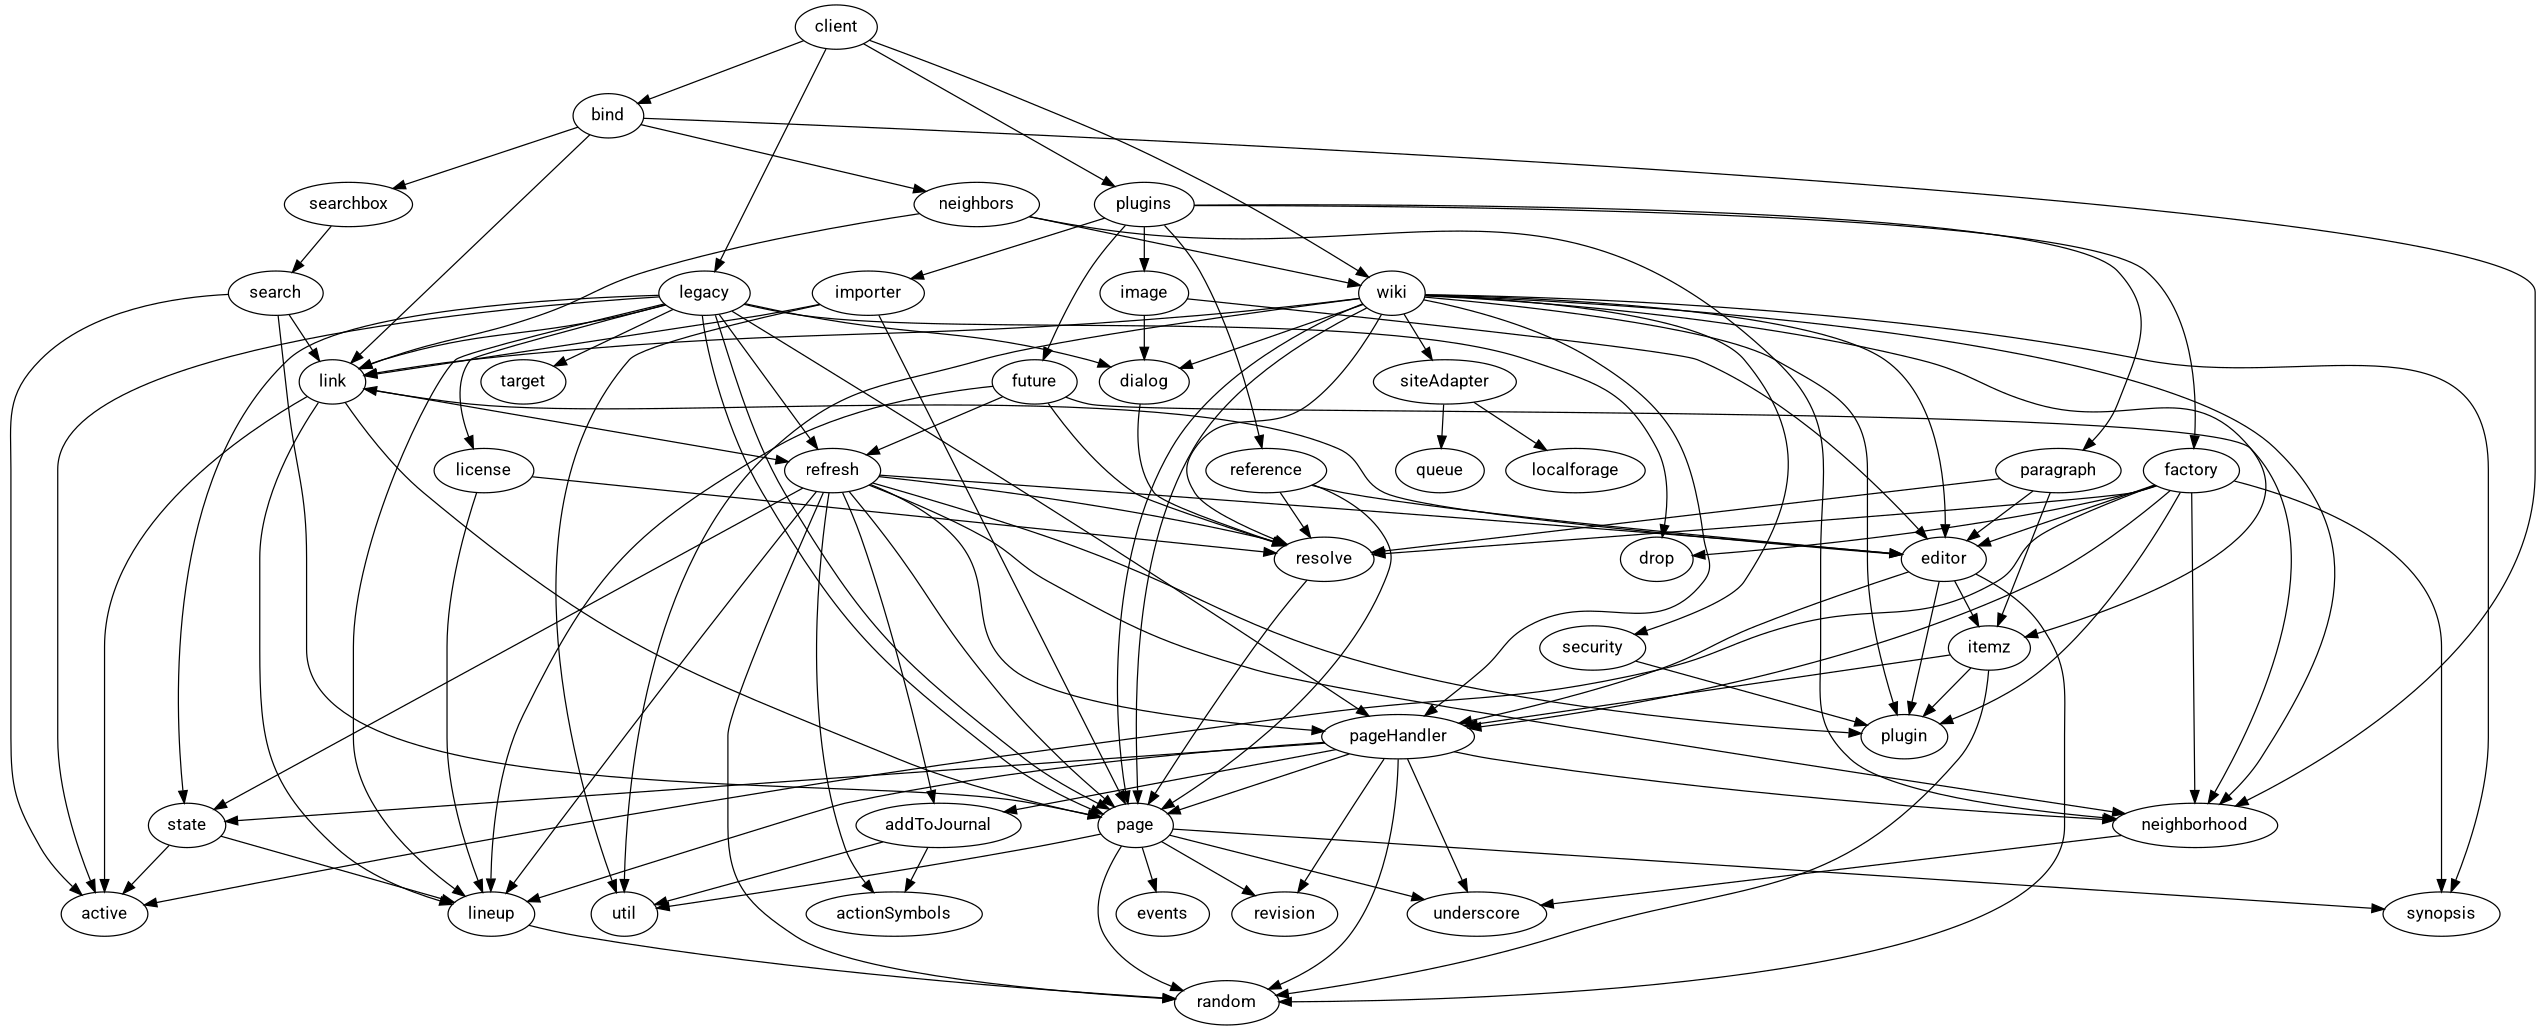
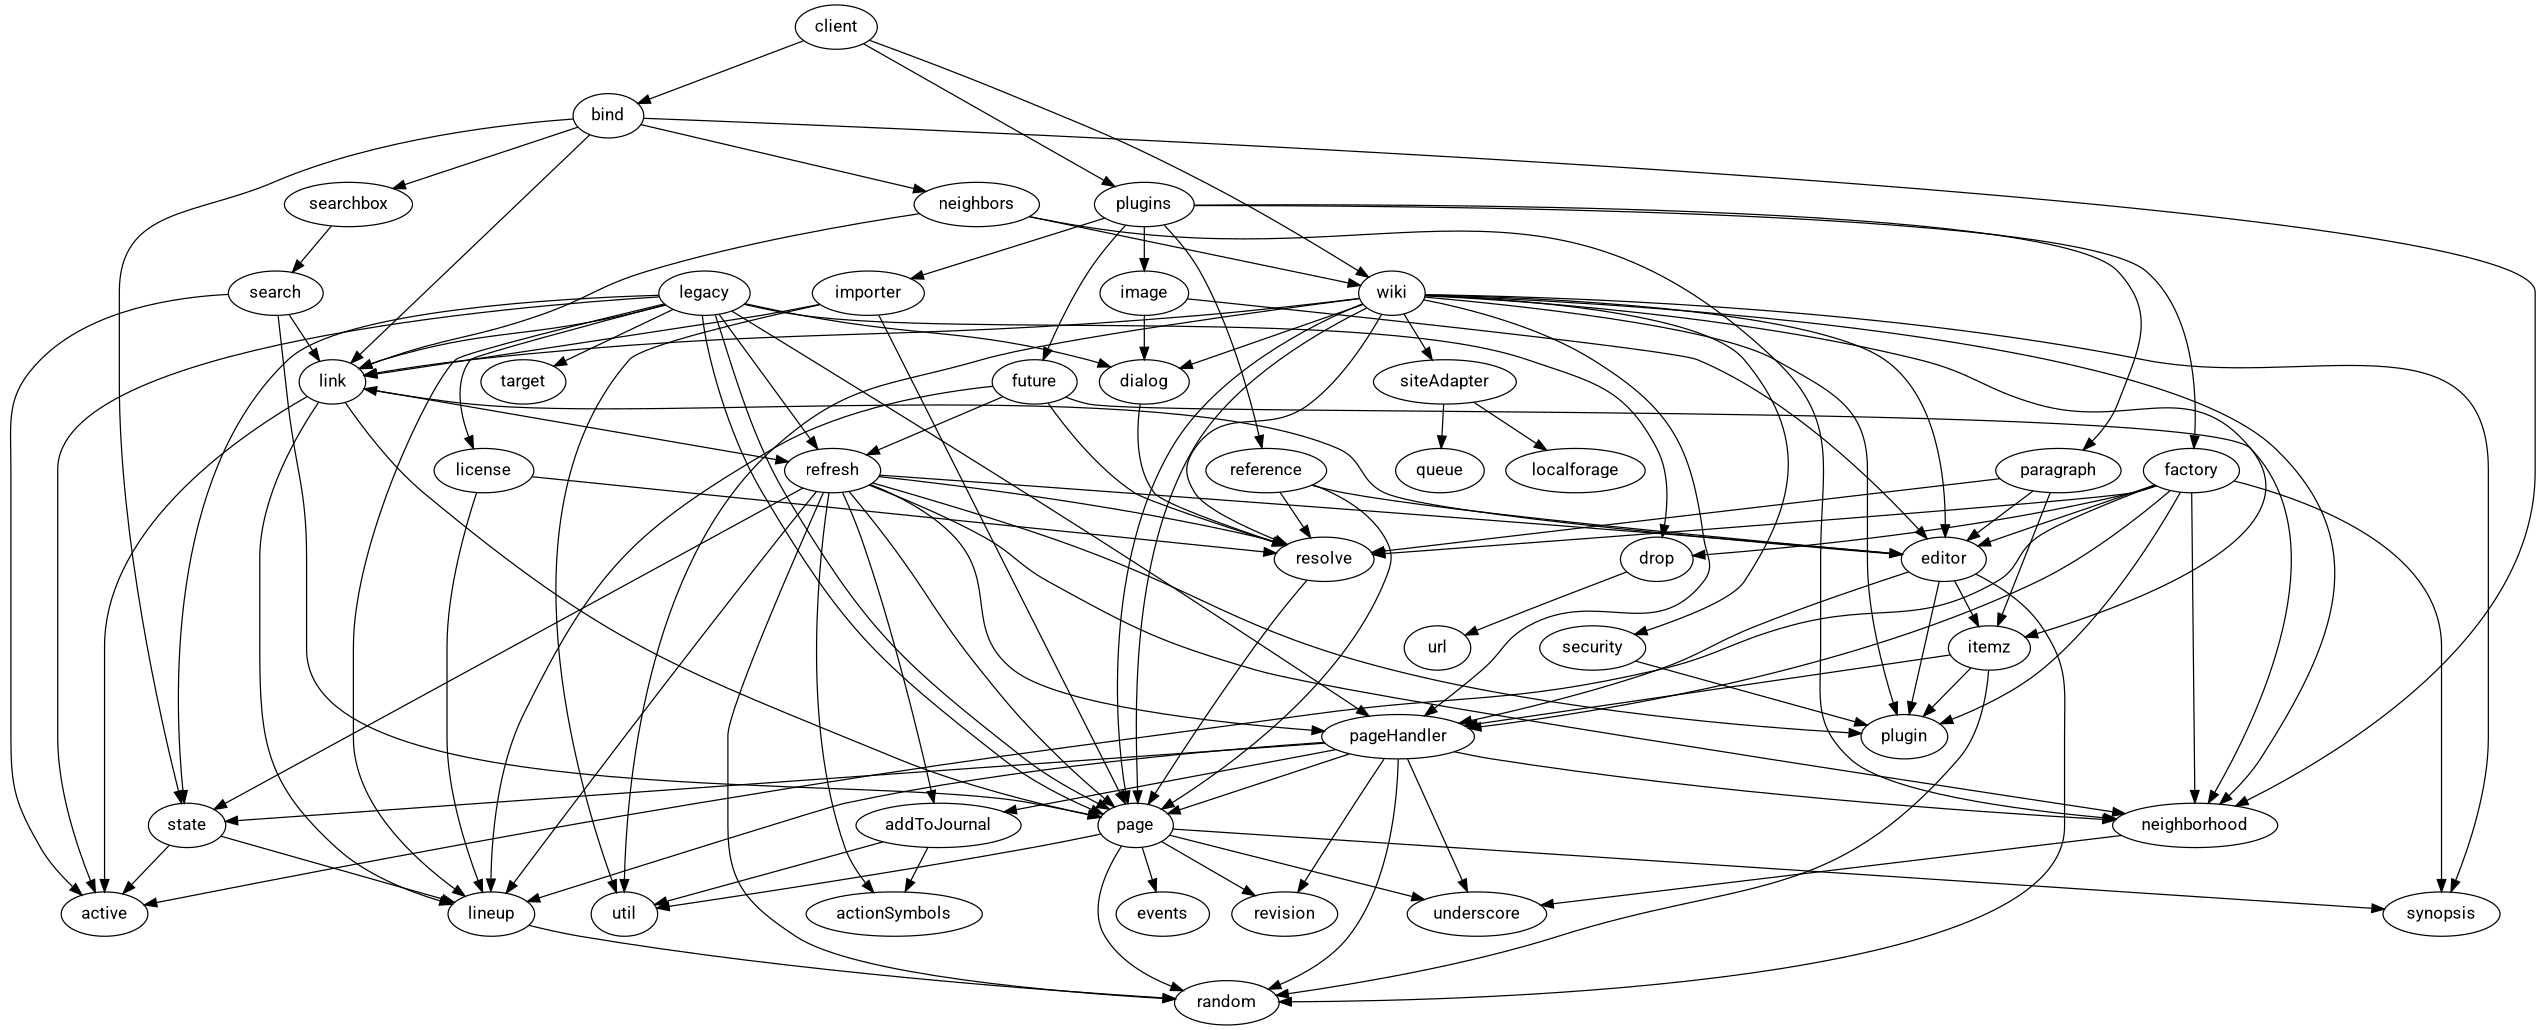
(778, 144) -> none
none -> (120, 287)
none -> (1437, 648)
